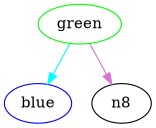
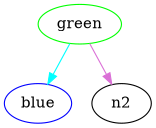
(122, 103) -> (122, 103)
